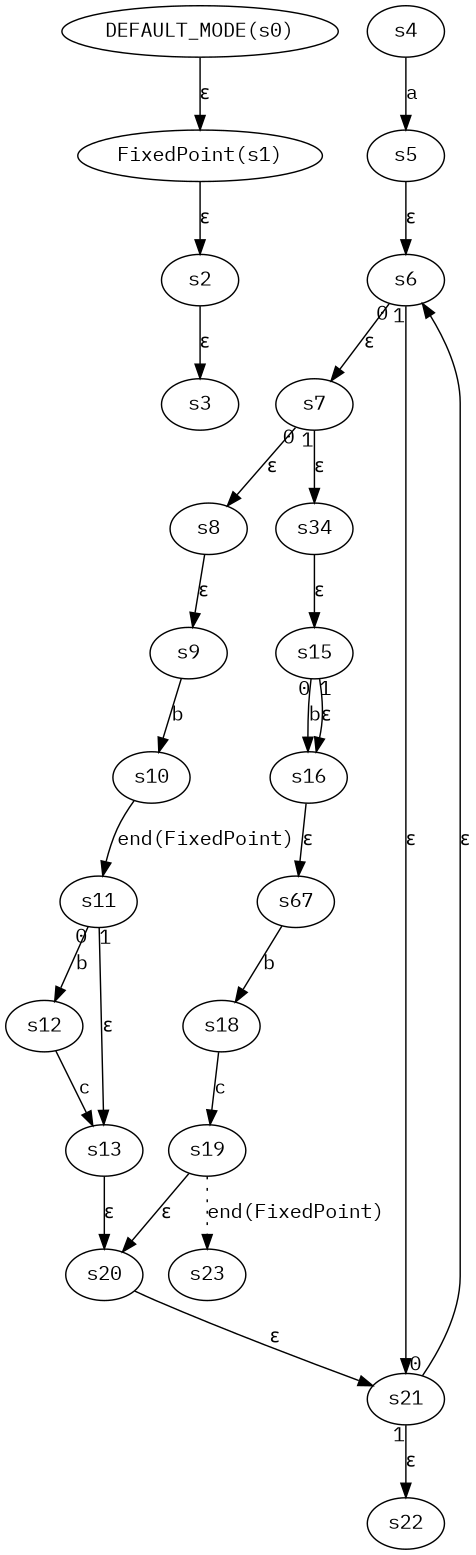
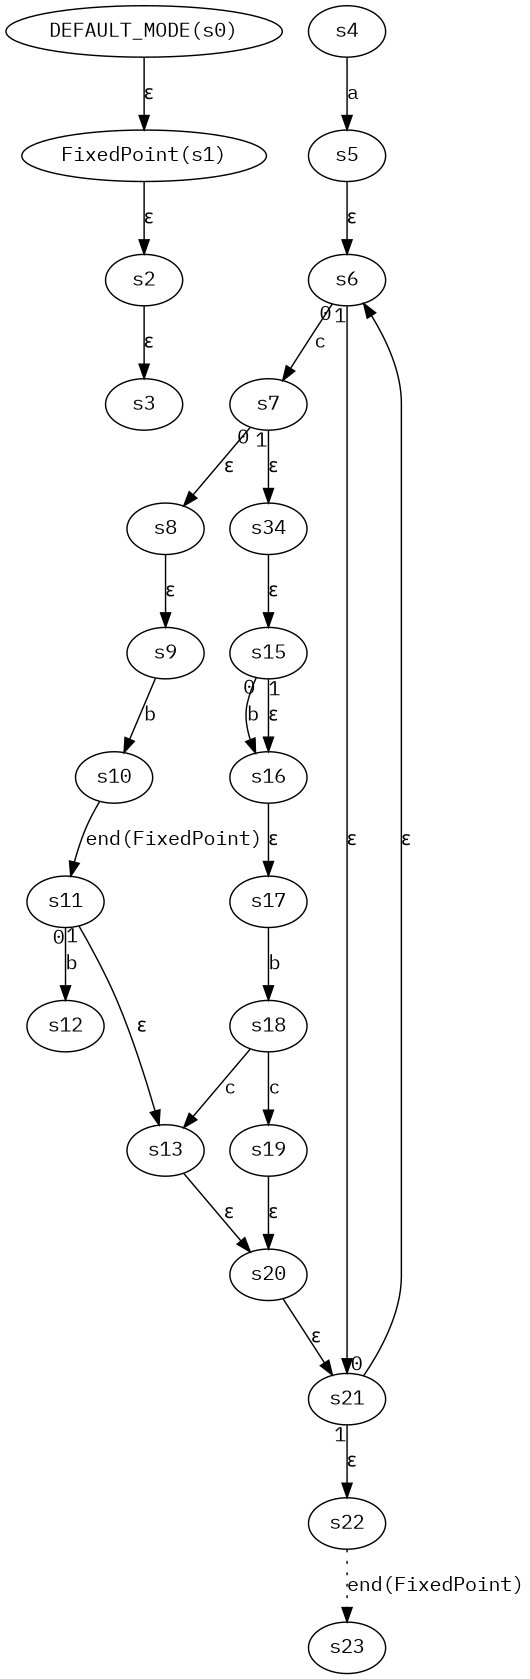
(369, 342) -> (321, 342)
(296, 902) -> (268, 902)
(71, 1082) -> (222, 1083)
(207, 1205) -> (347, 1578)
